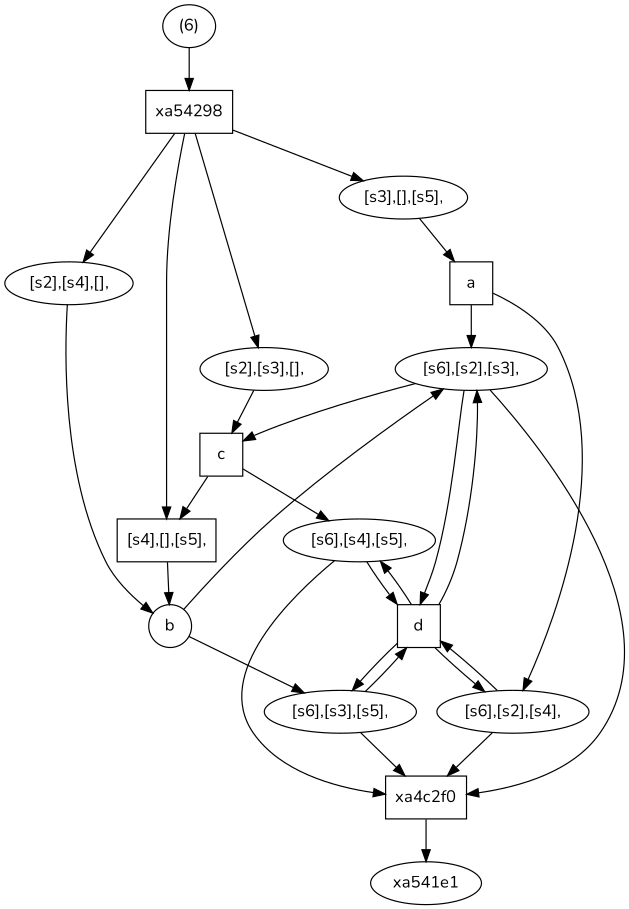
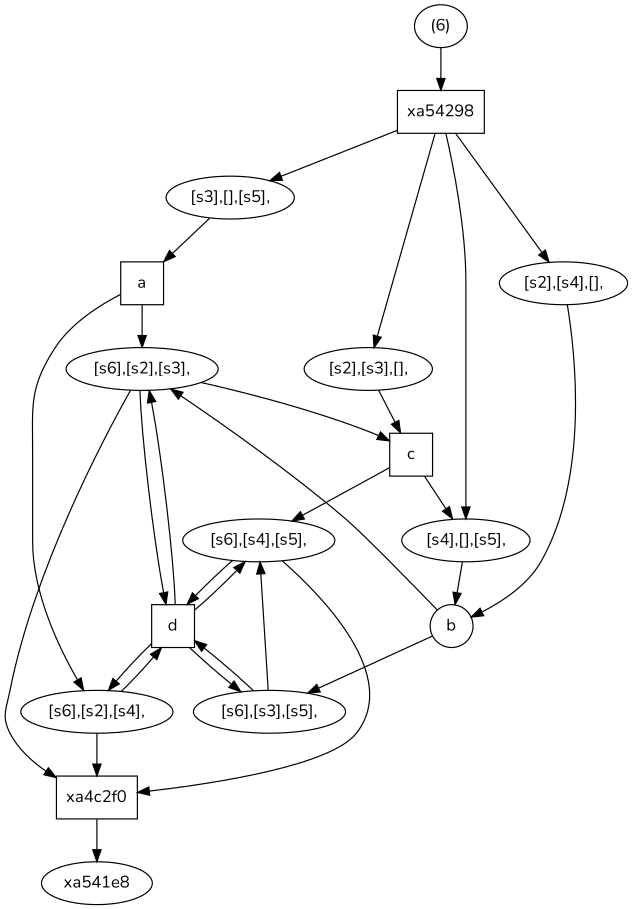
(167, 540) -> (466, 540)
(379, 750) -> (265, 632)
(426, 883) -> (97, 883)
